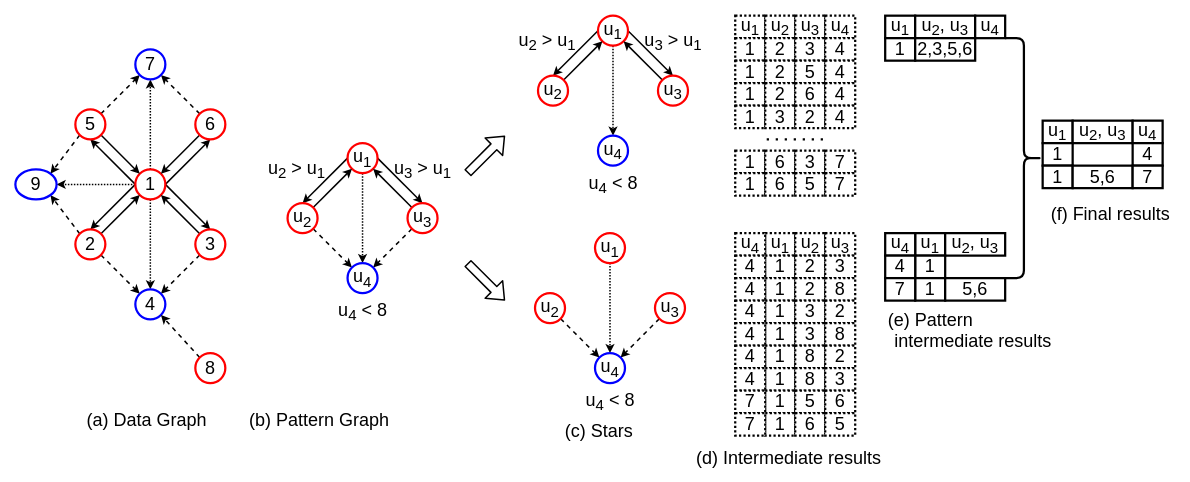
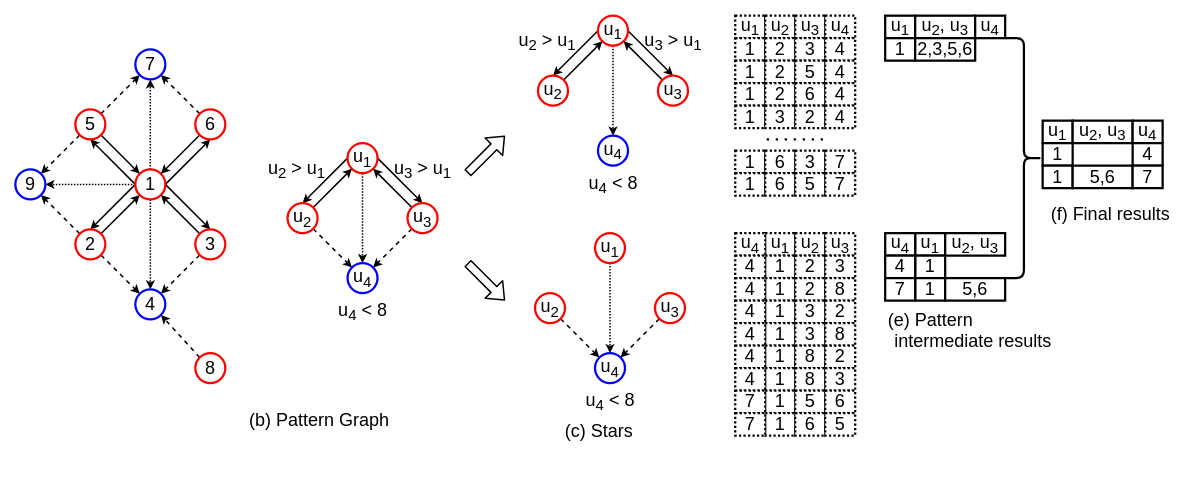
(36, 184) -> (30, 184)
(147, 420) -> none
(789, 458) -> none
